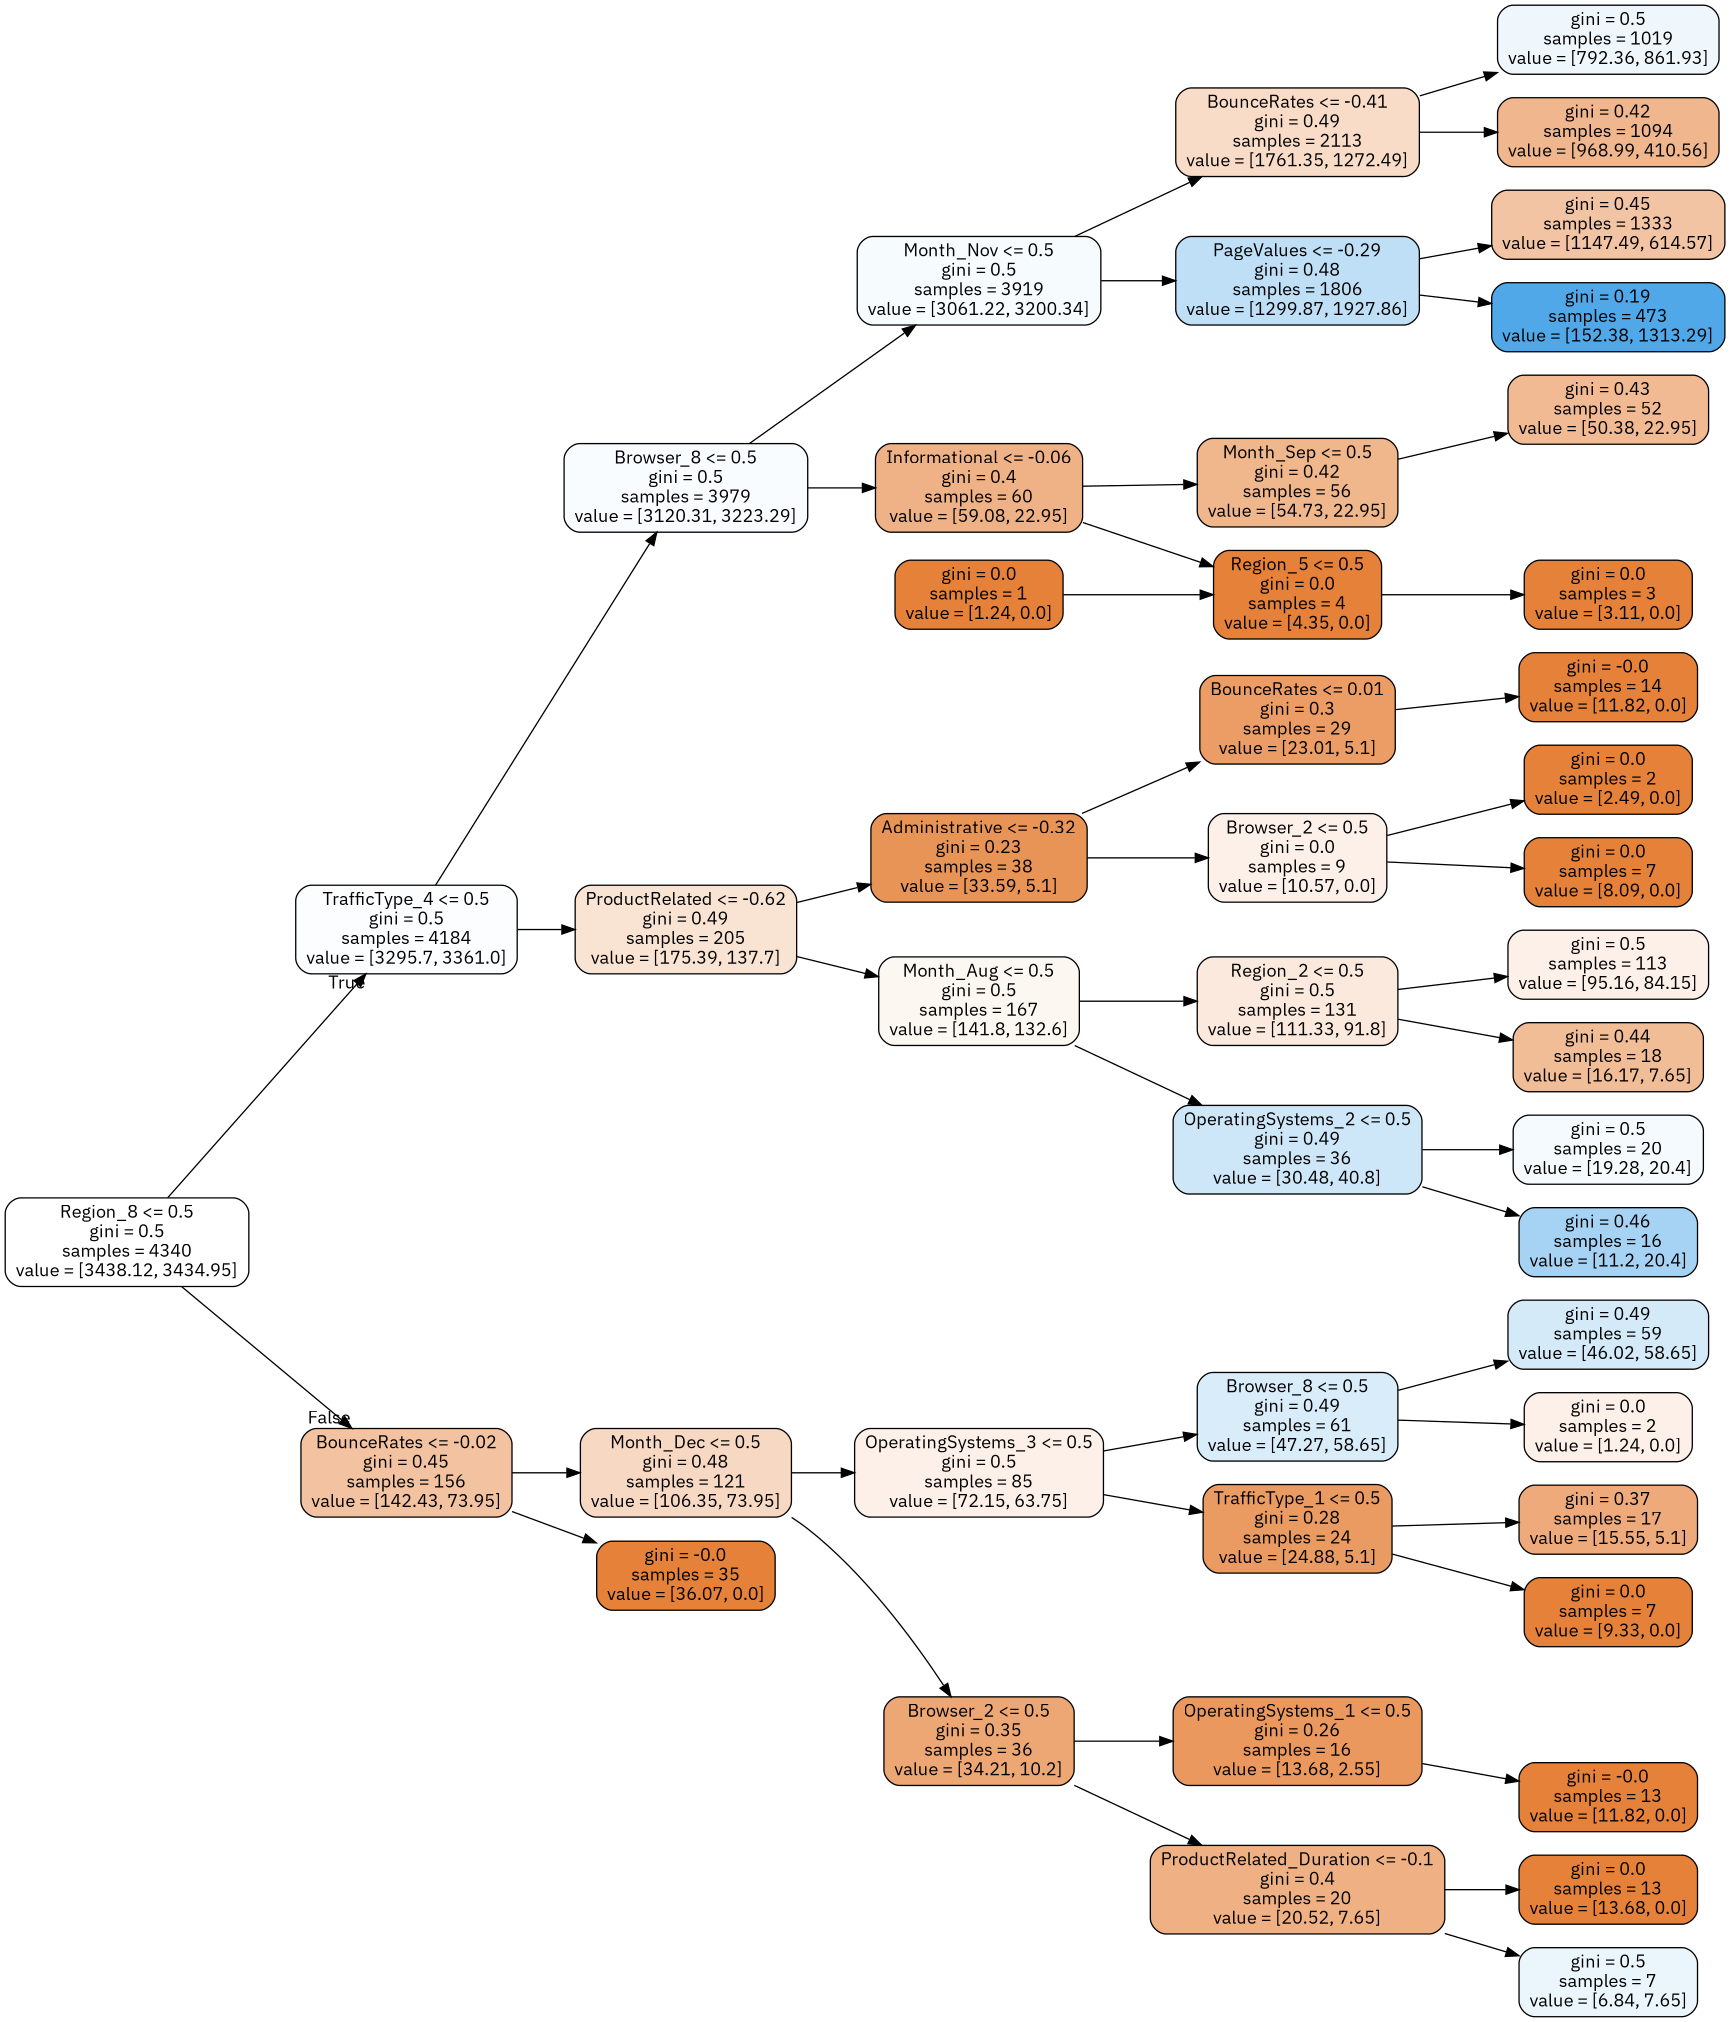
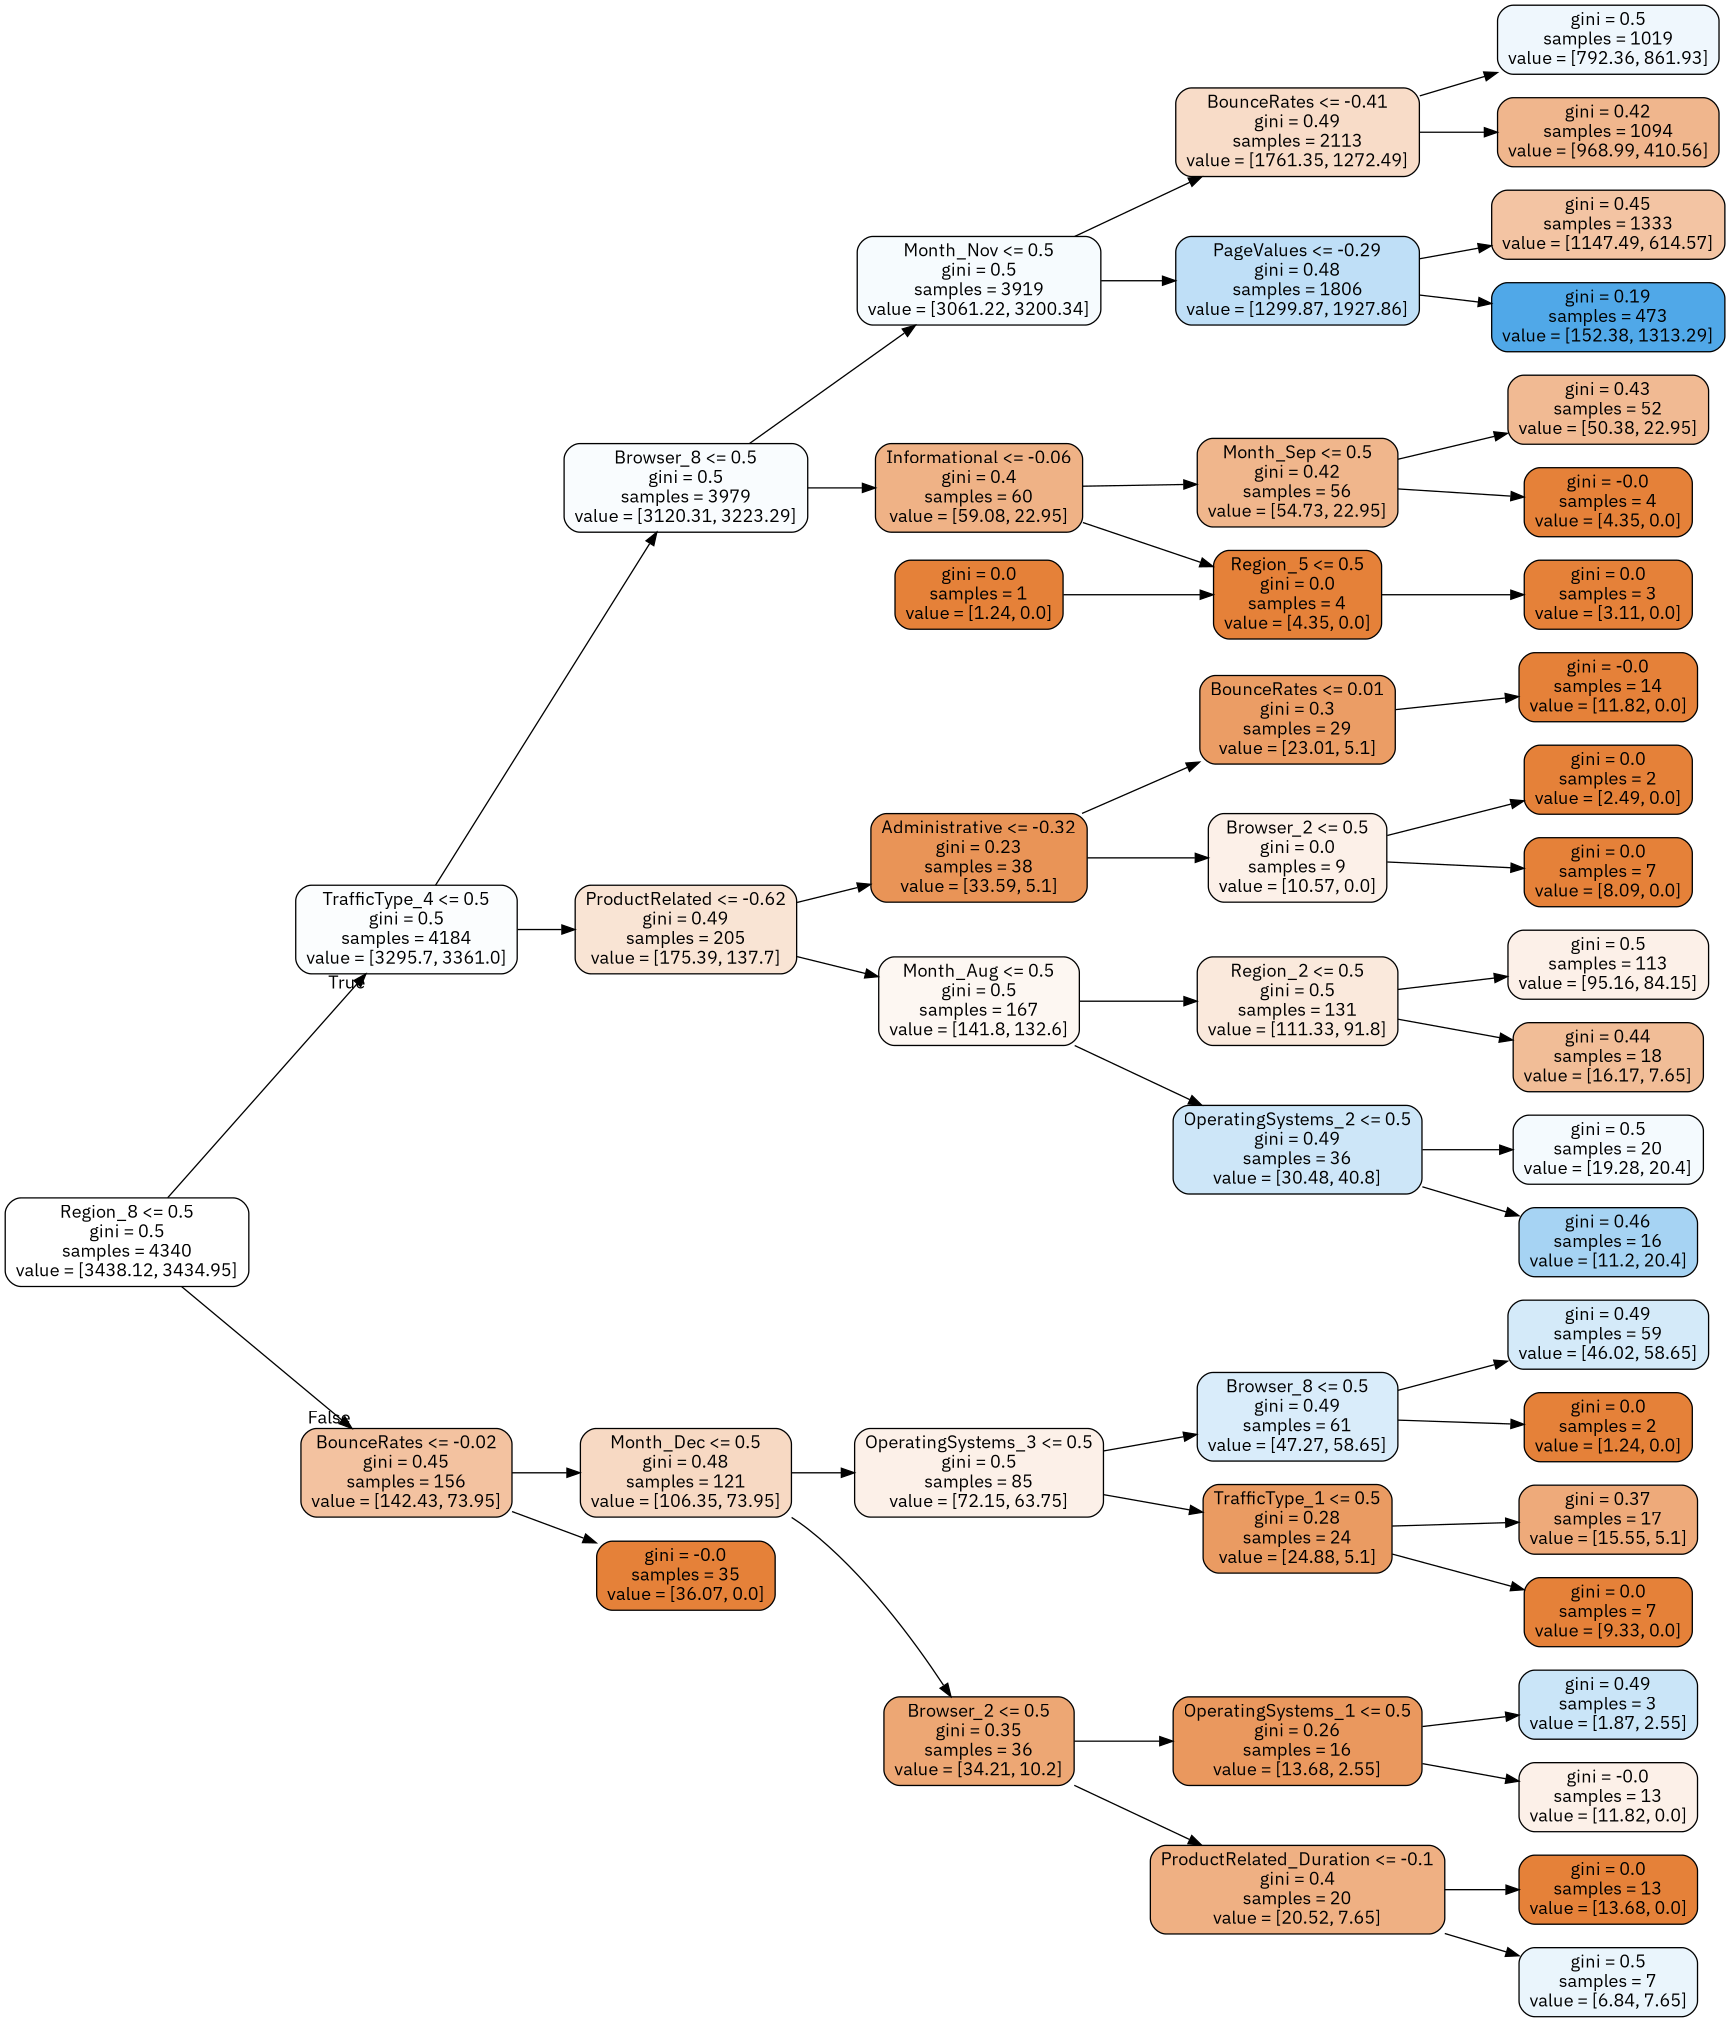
none -> (1608, 502)
(1608, 1427) -> (1608, 1427)
none -> (1608, 1705)
(1608, 1797) -> (1608, 1797)
